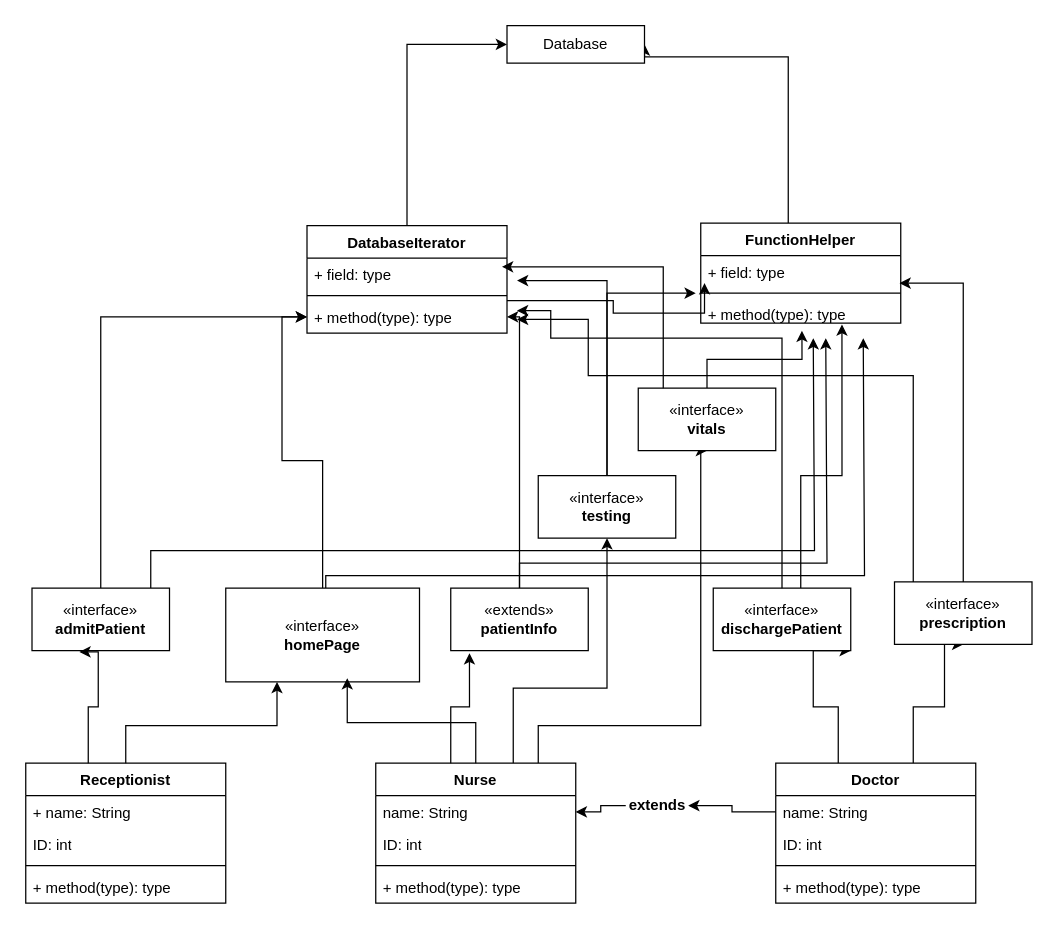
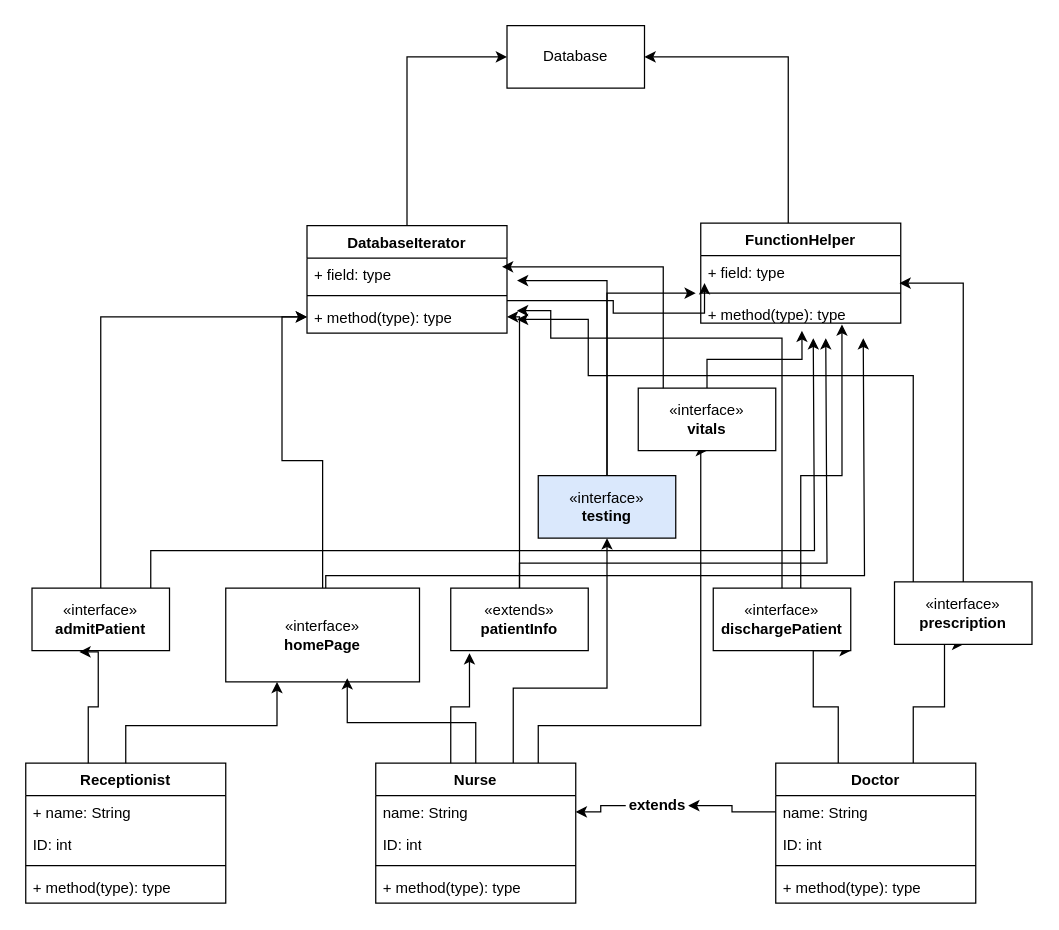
(576, 44) -> (576, 57)
(607, 507) -> (607, 507)
